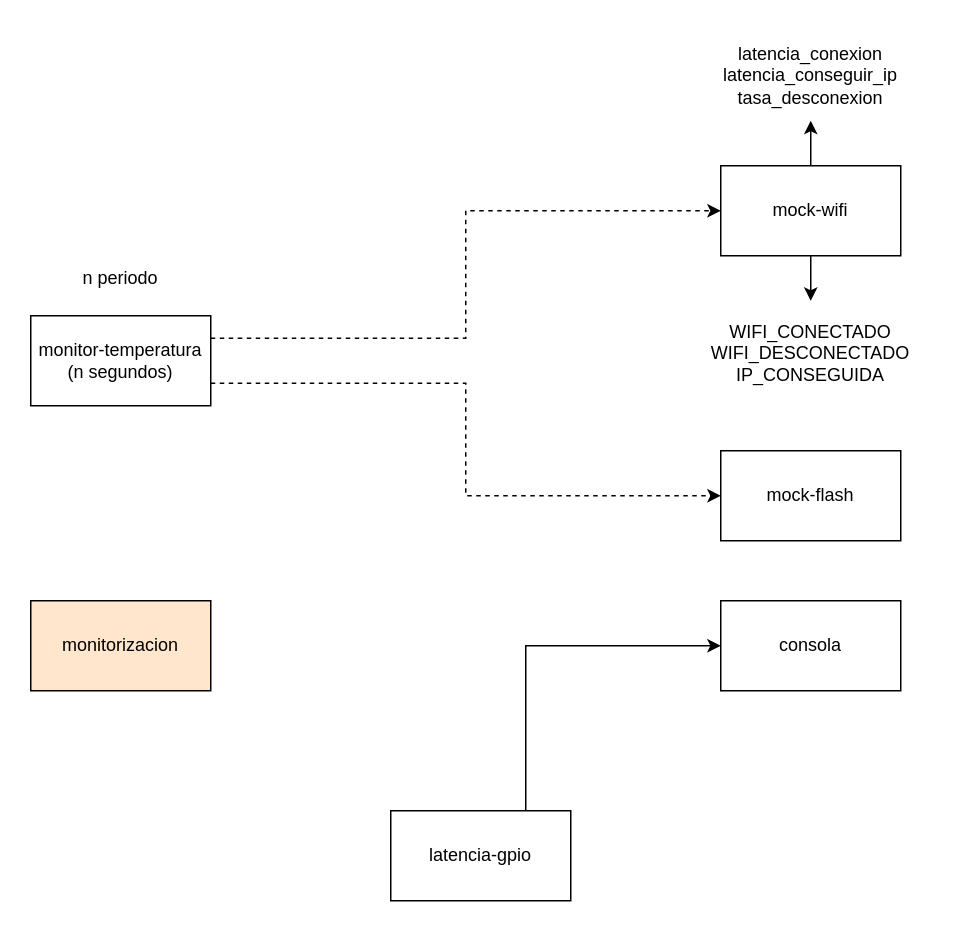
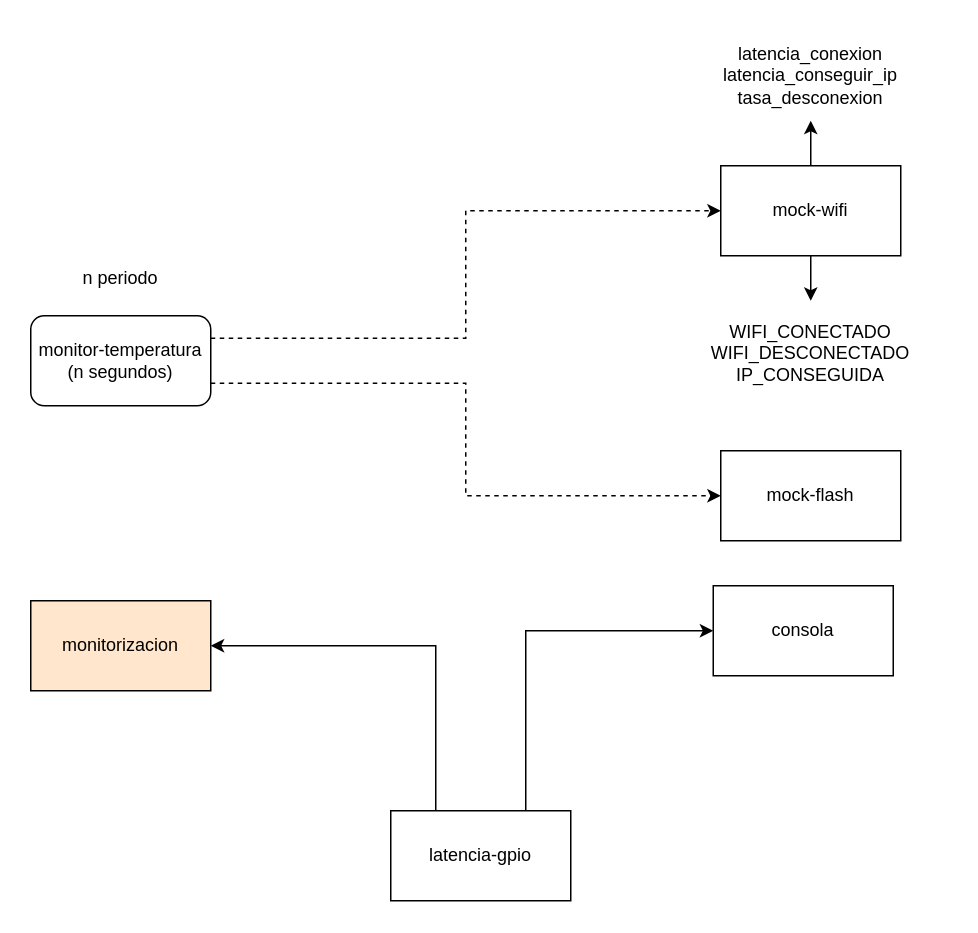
(121, 361) -> (121, 361)
none -> (411, 646)
(811, 646) -> (803, 631)
